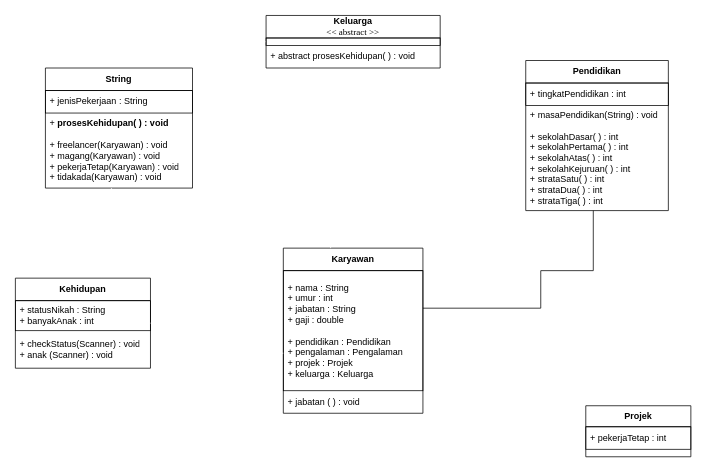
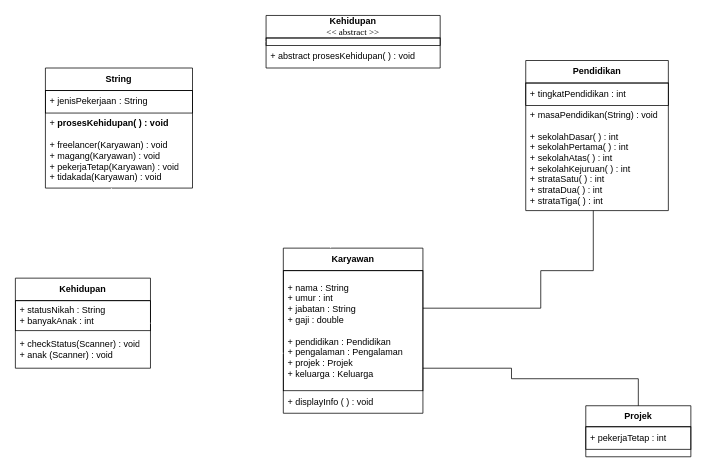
(353, 27) -> (353, 27)
none -> (539, 378)
(330, 402) -> (338, 402)
